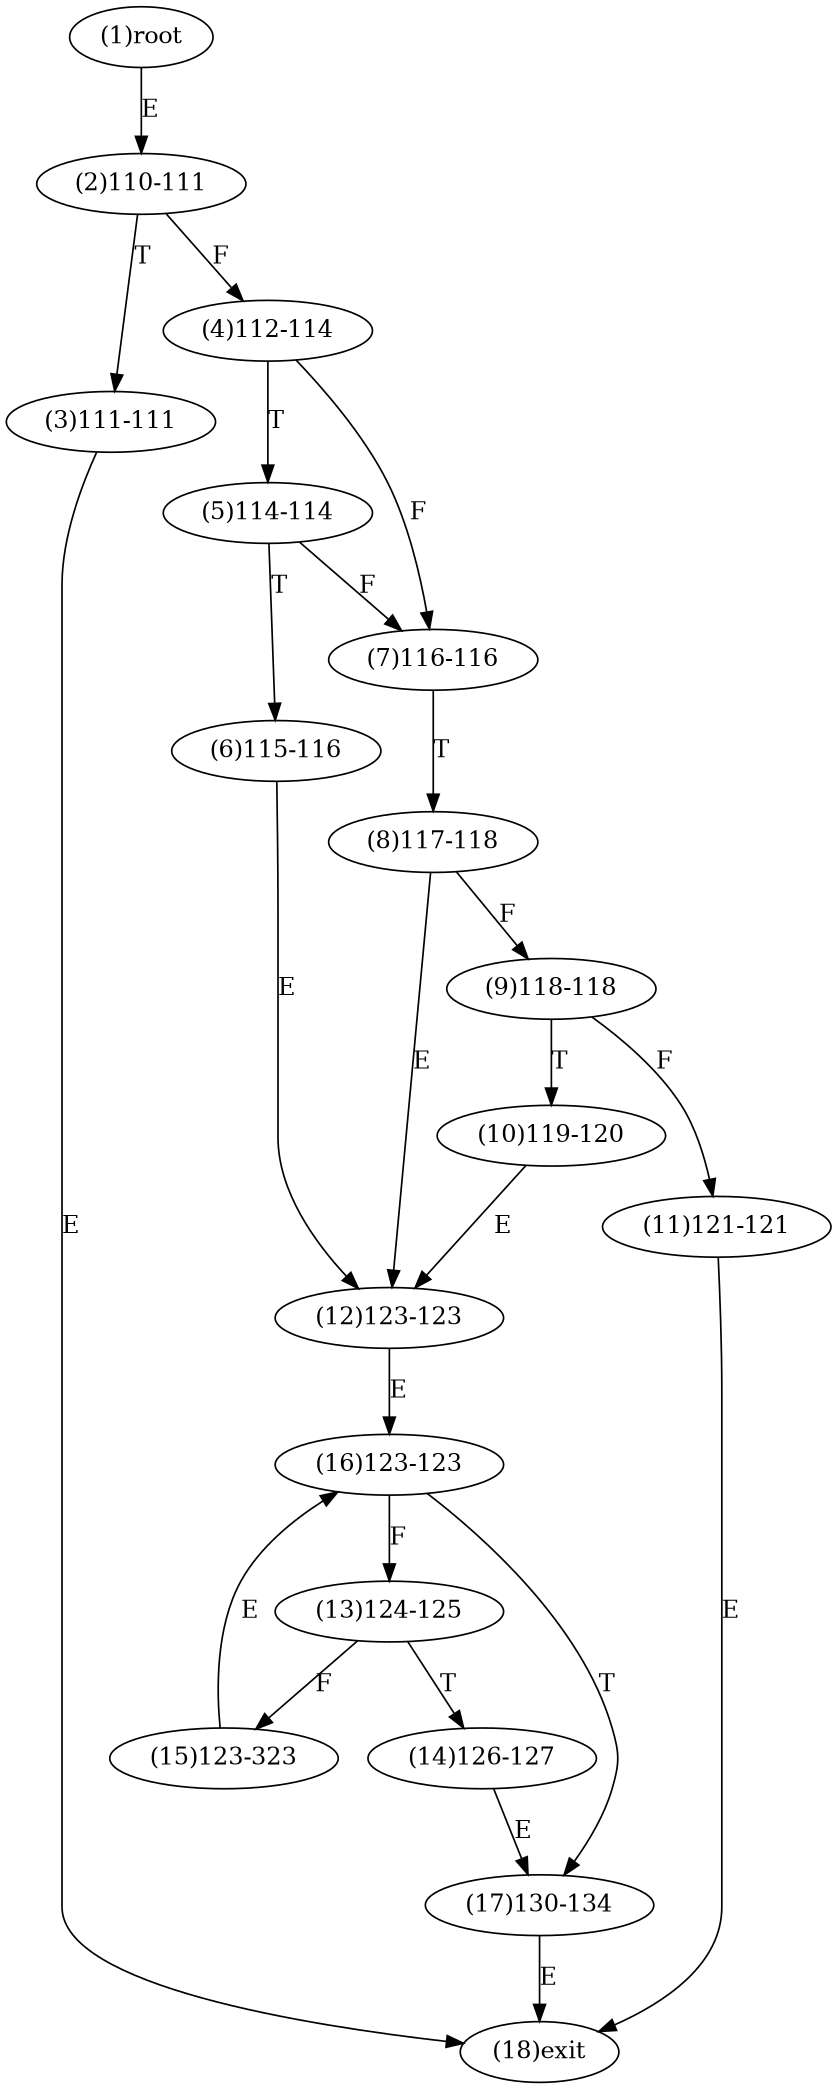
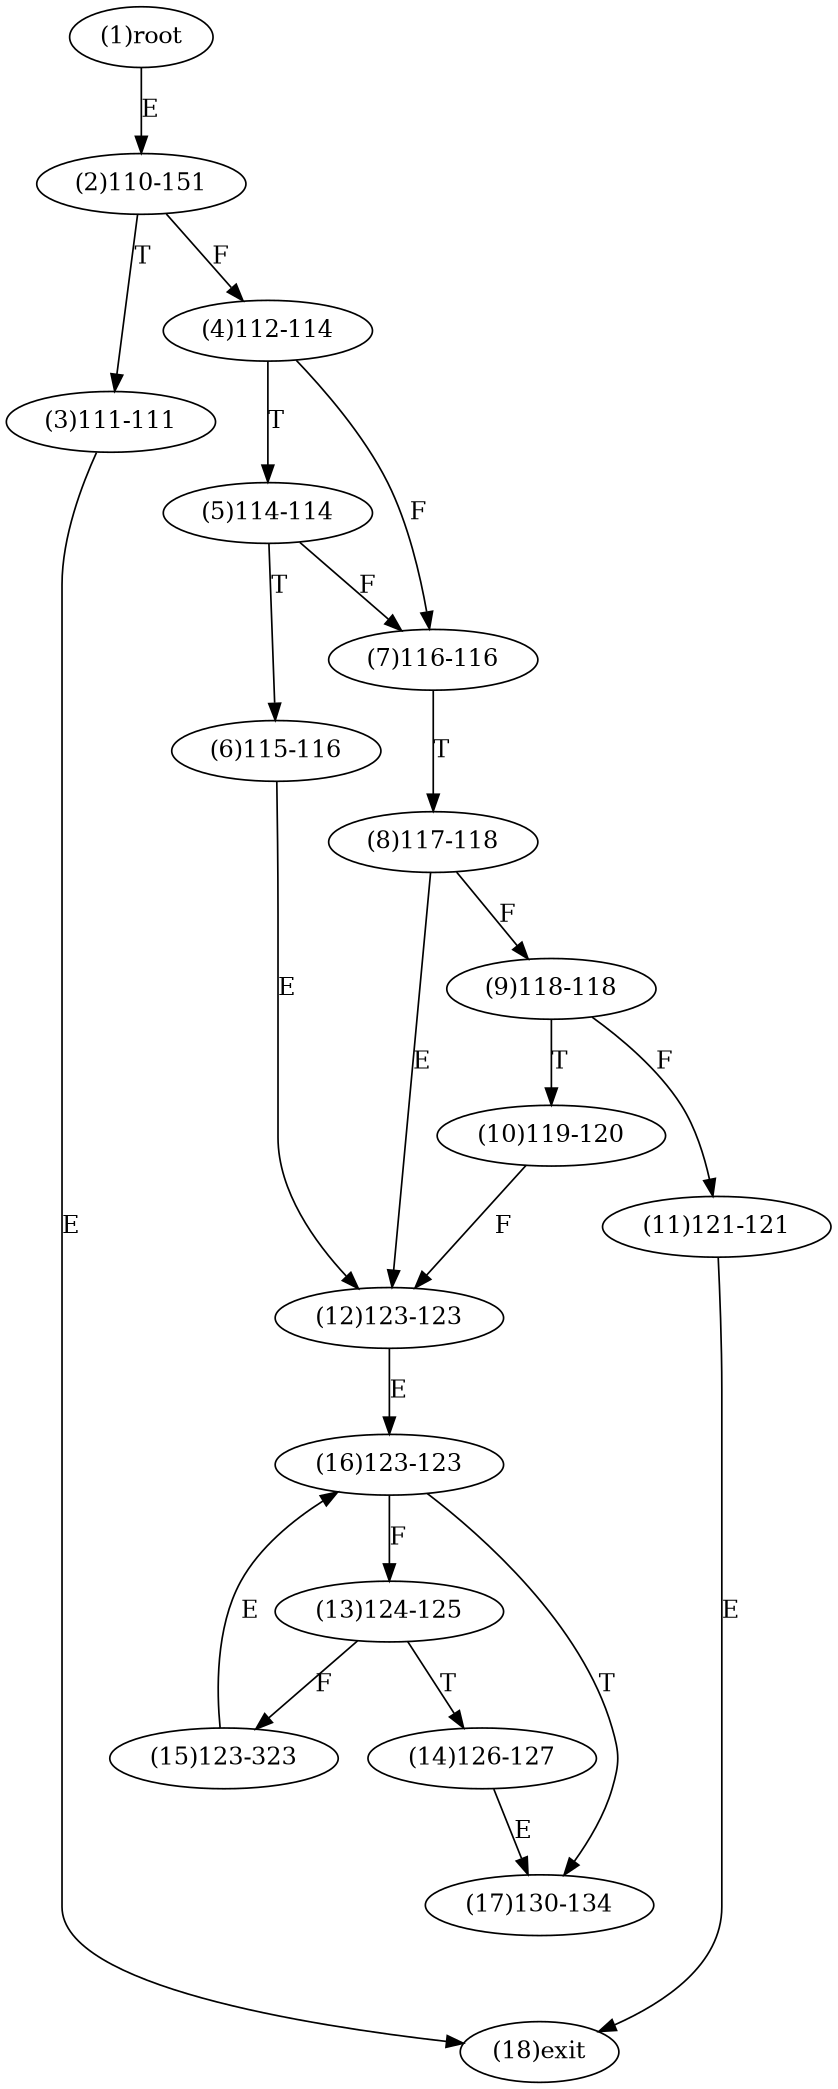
(141, 184) -> (141, 184)
(503, 1227) -> (503, 1227)
(540, 1970) -> none
